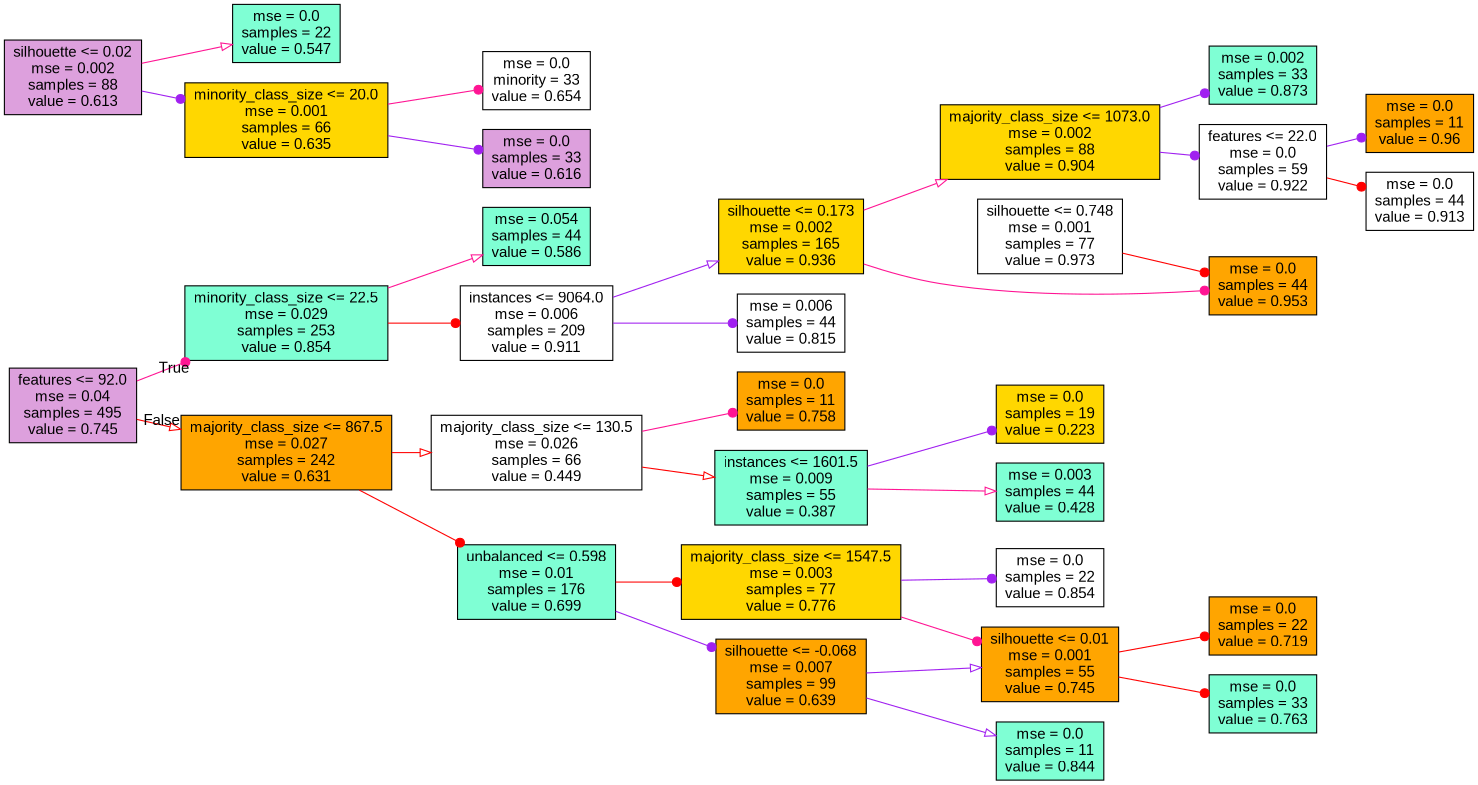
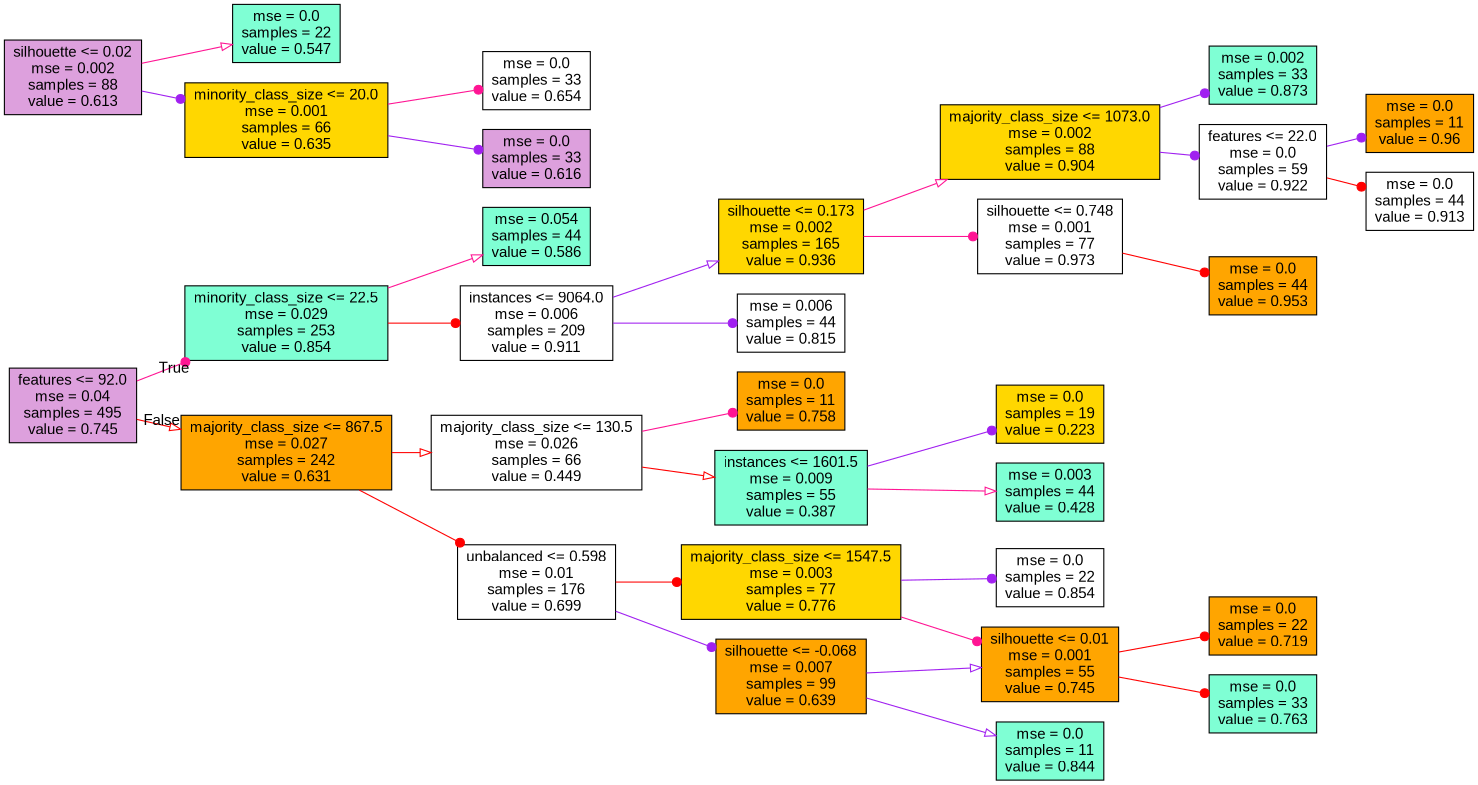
(537, 81) -> (537, 81)
(1031, 292) -> (916, 236)
(537, 582) -> (537, 582)
